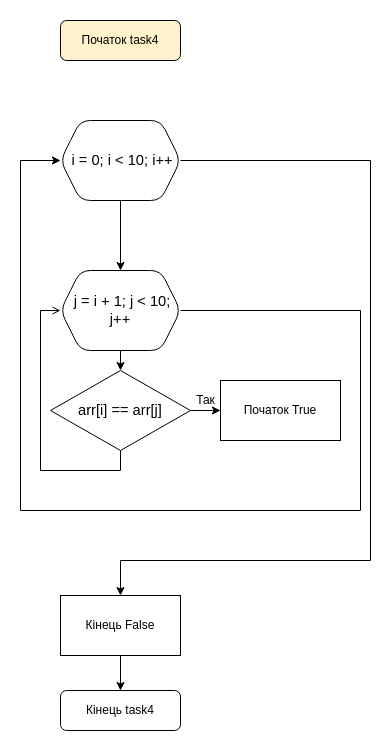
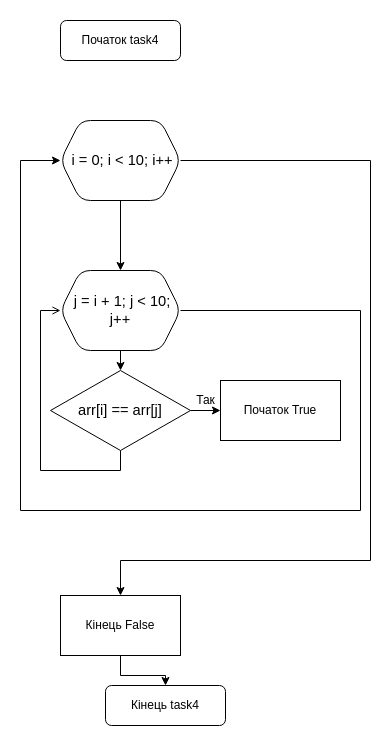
(121, 41) -> (121, 41)
(121, 711) -> (166, 706)
